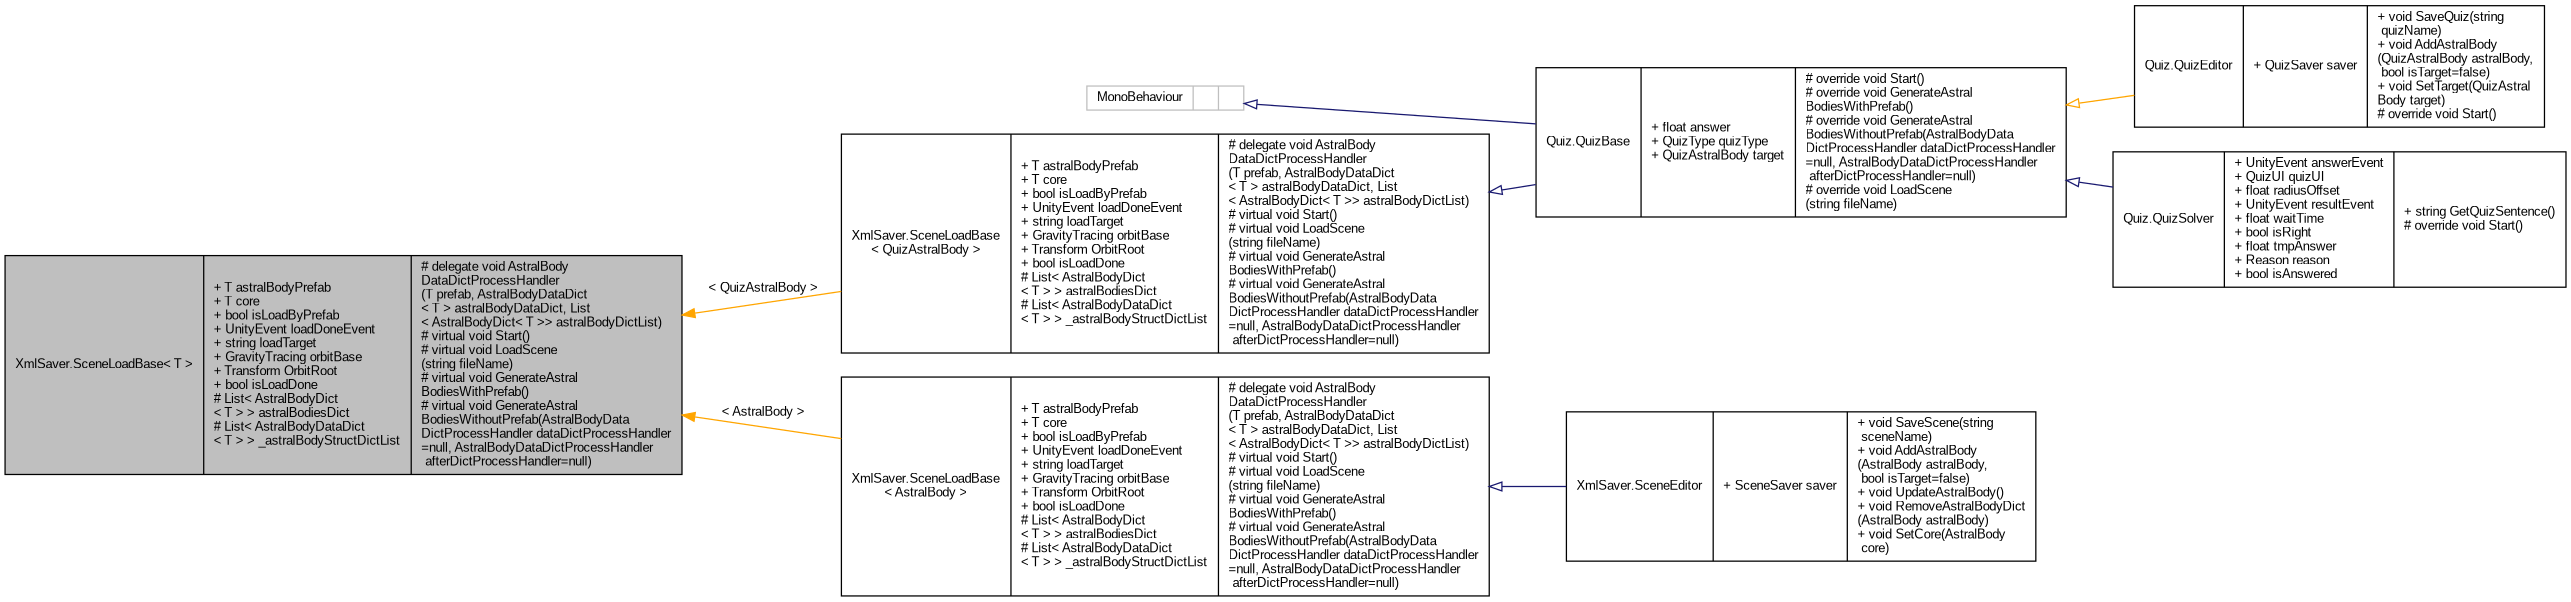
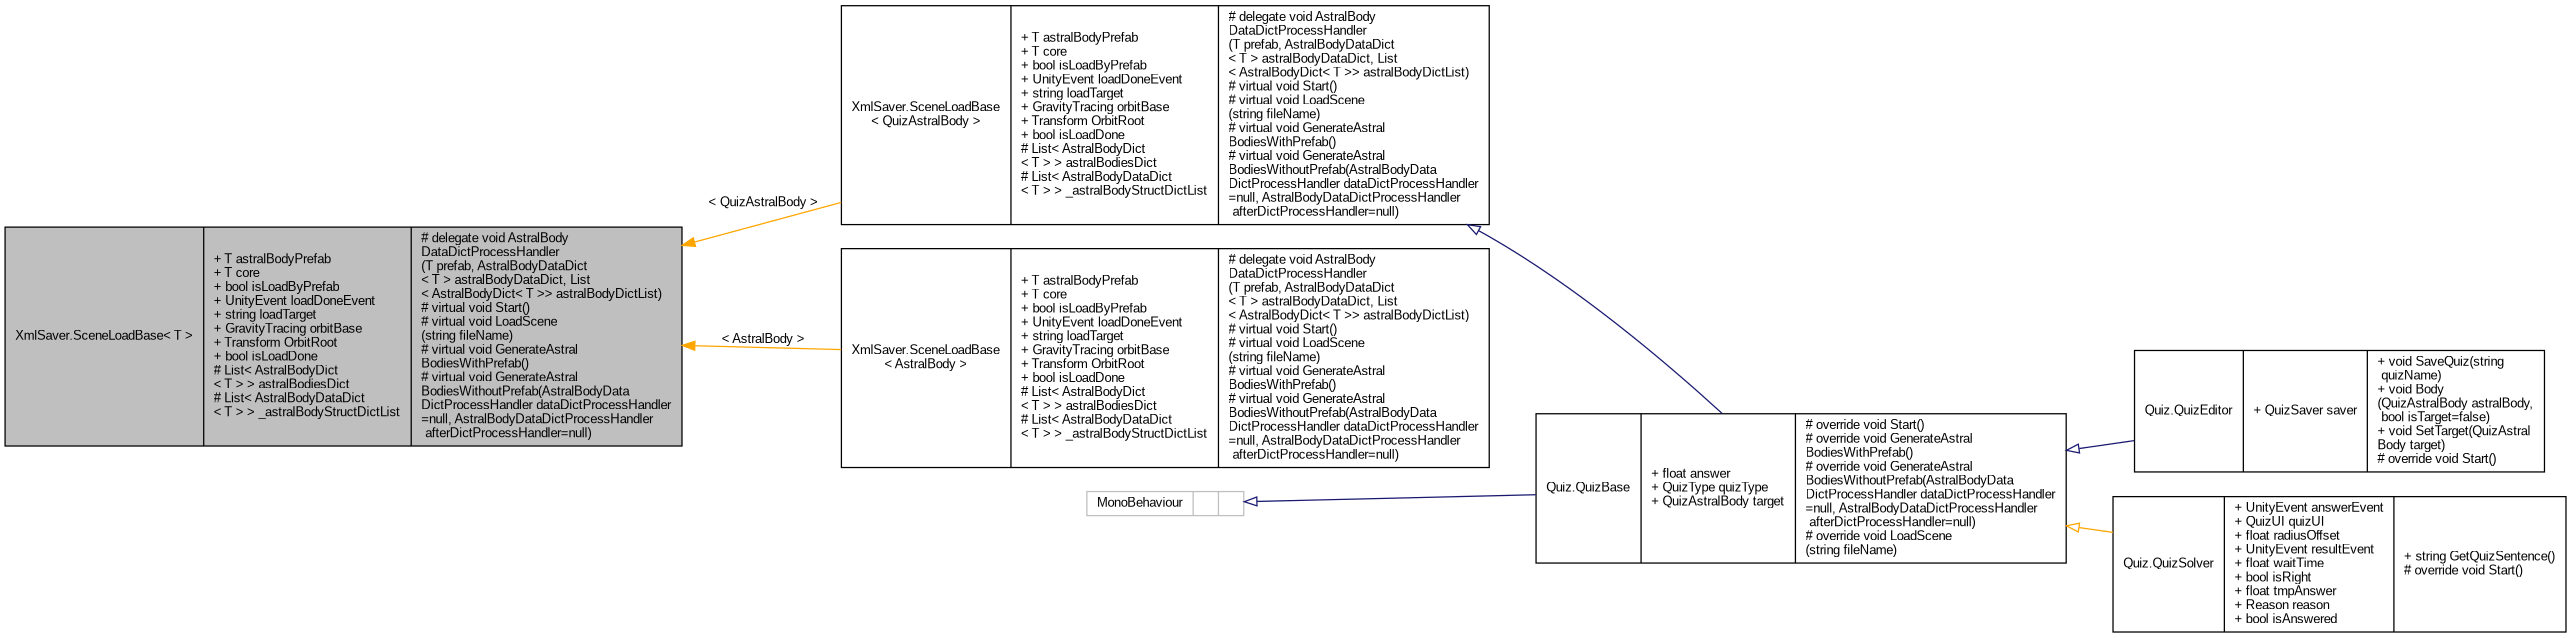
(2438, 45) -> (2411, 390)
(2107, 99) -> (2107, 445)
(2096, 185) -> (2096, 530)
(1801, 486) -> none
